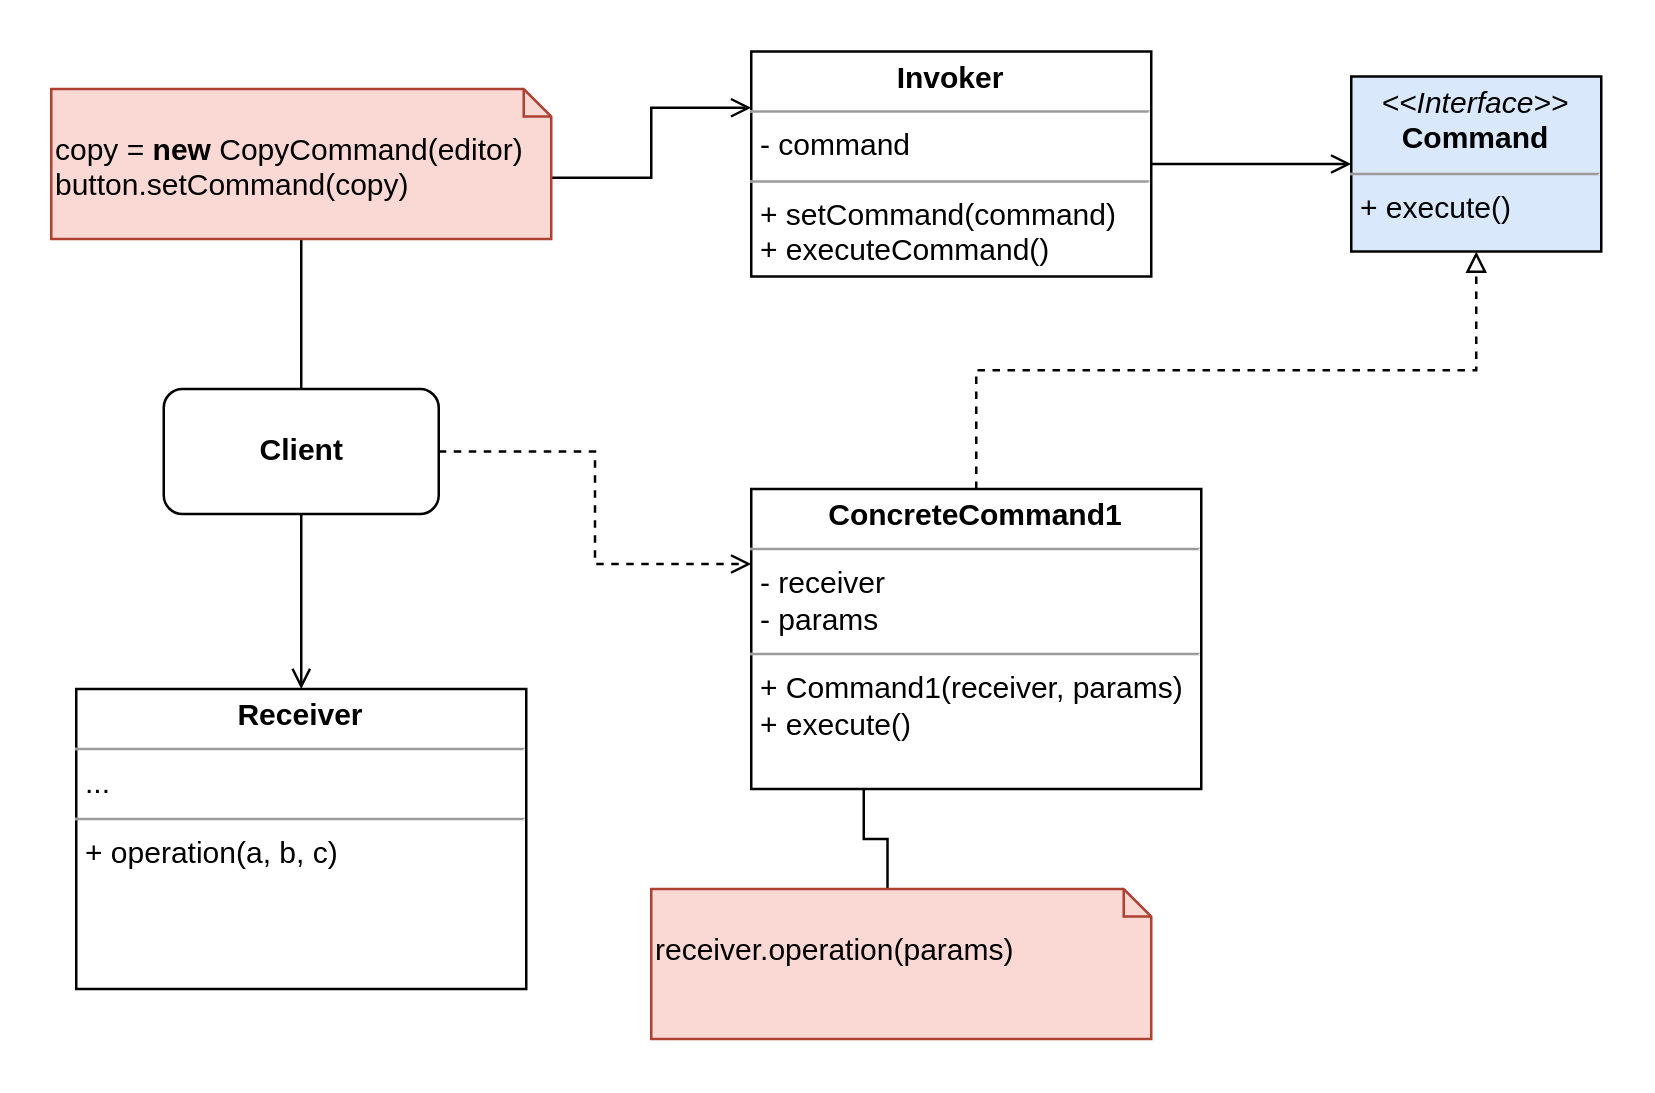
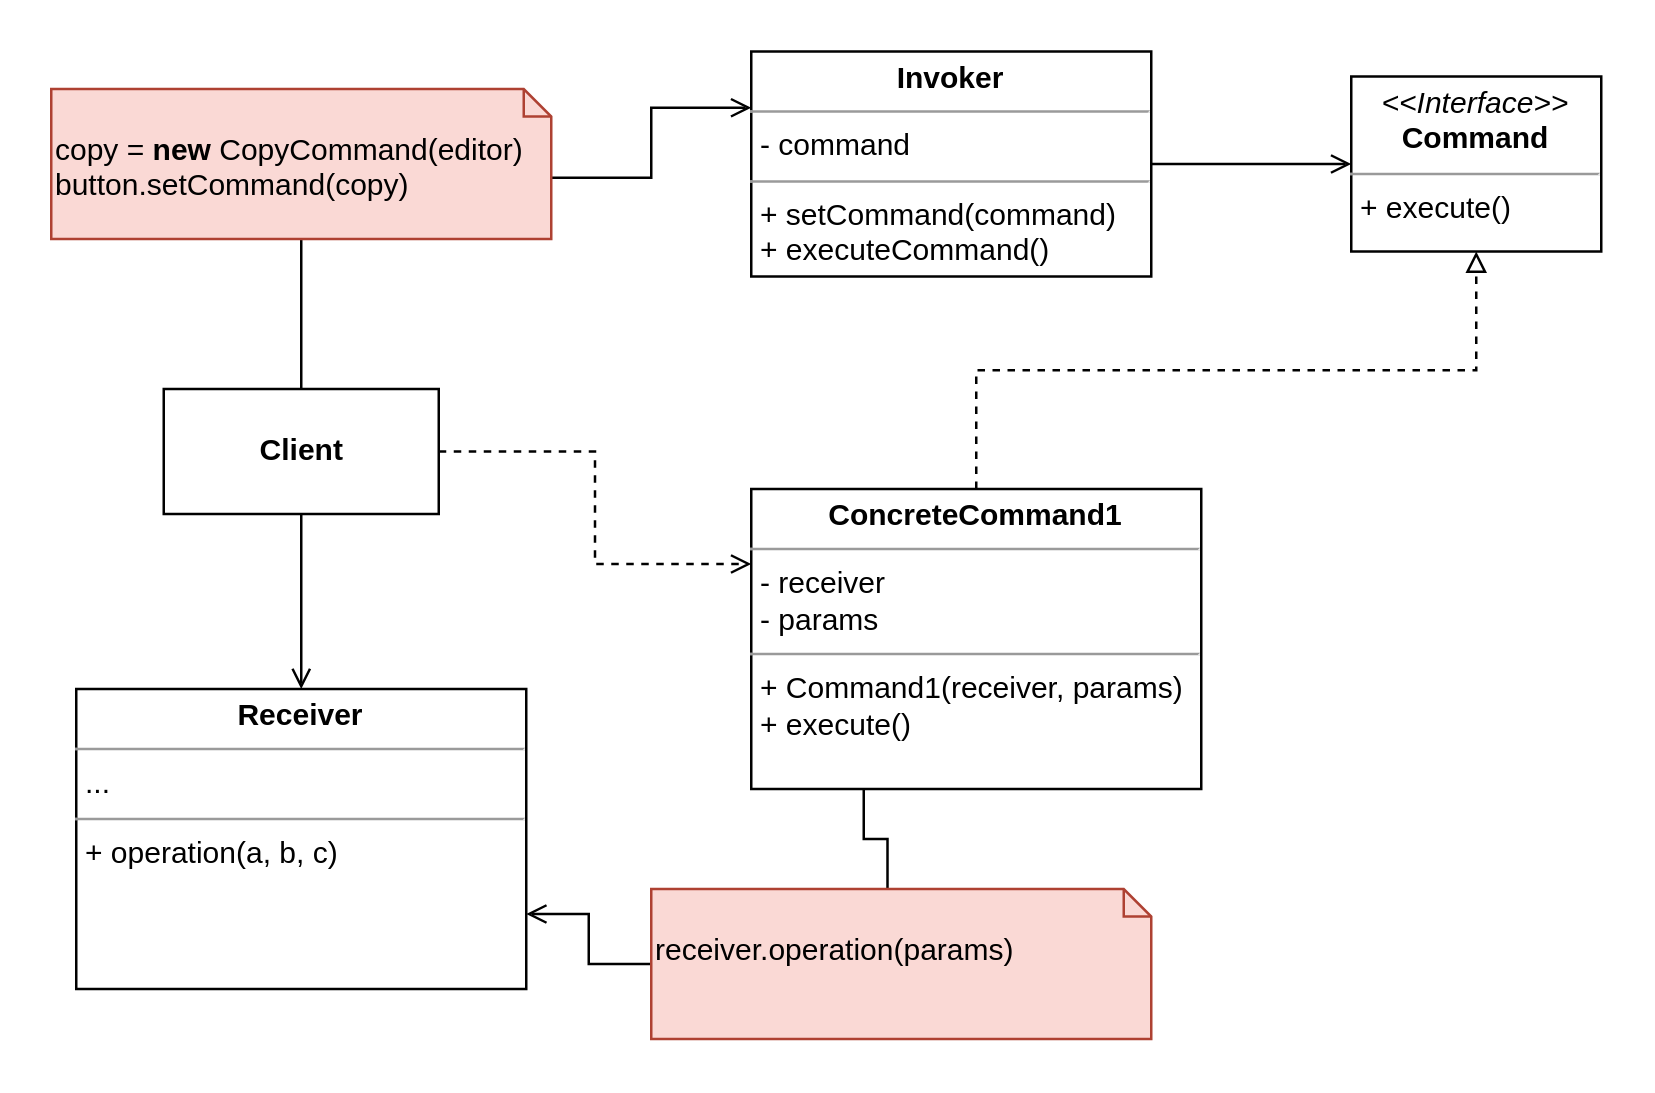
(1476, 164) -> (1476, 164)
(301, 451) -> (301, 451)
none -> (589, 942)
